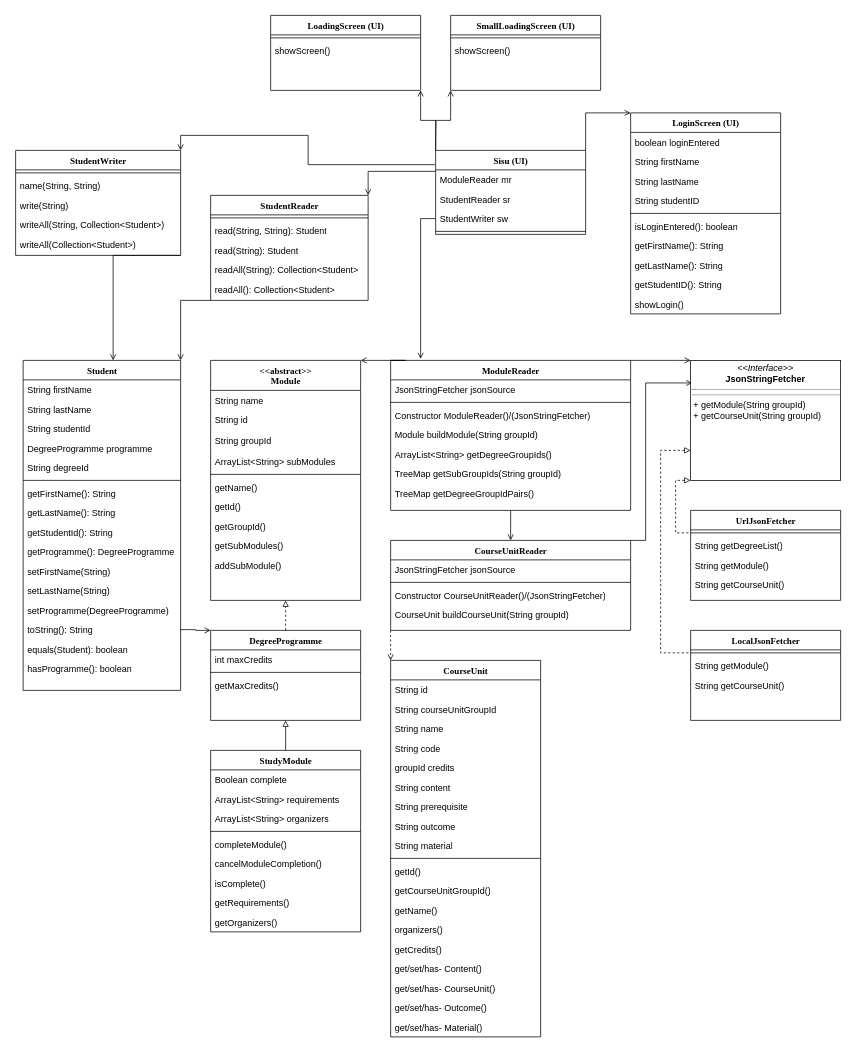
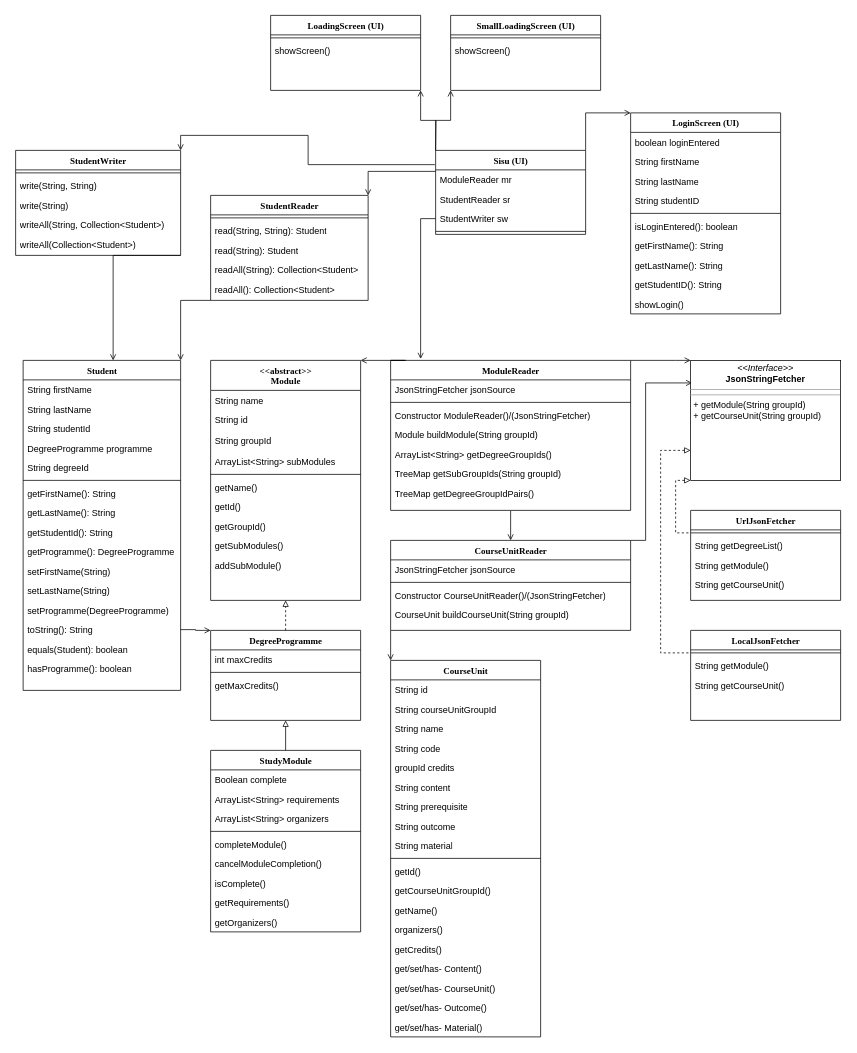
(66, 187) -> (67, 187)
(390, 645) -> (390, 645)
